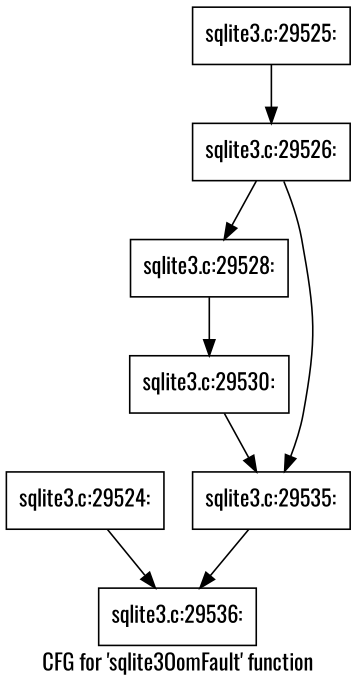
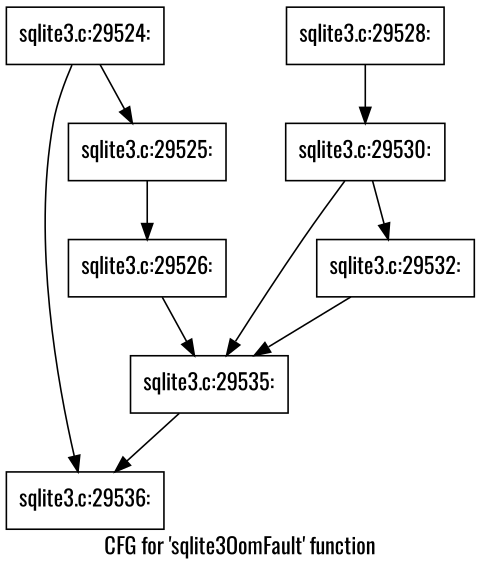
none -> (112, 87)
(244, 203) -> none
none -> (396, 268)
